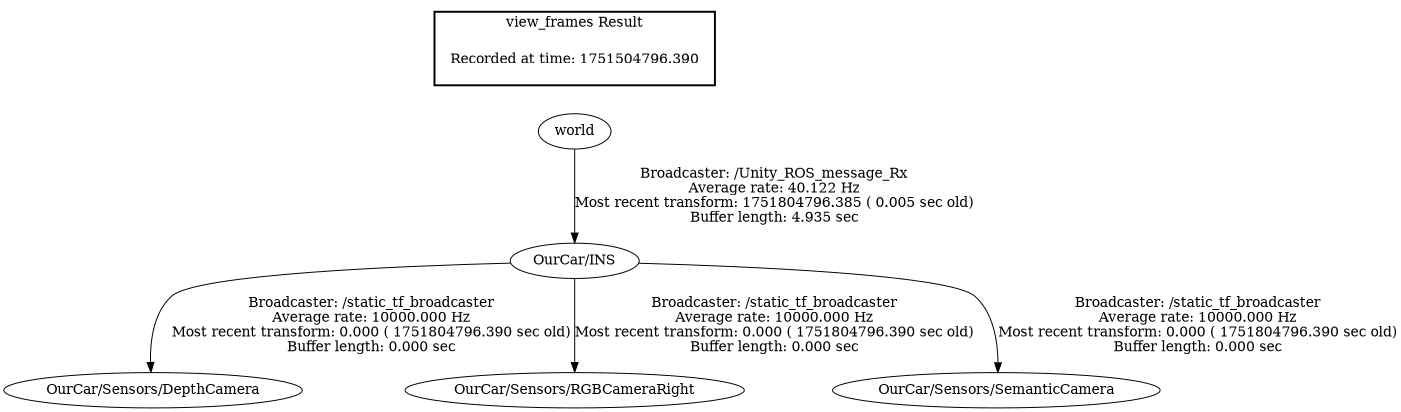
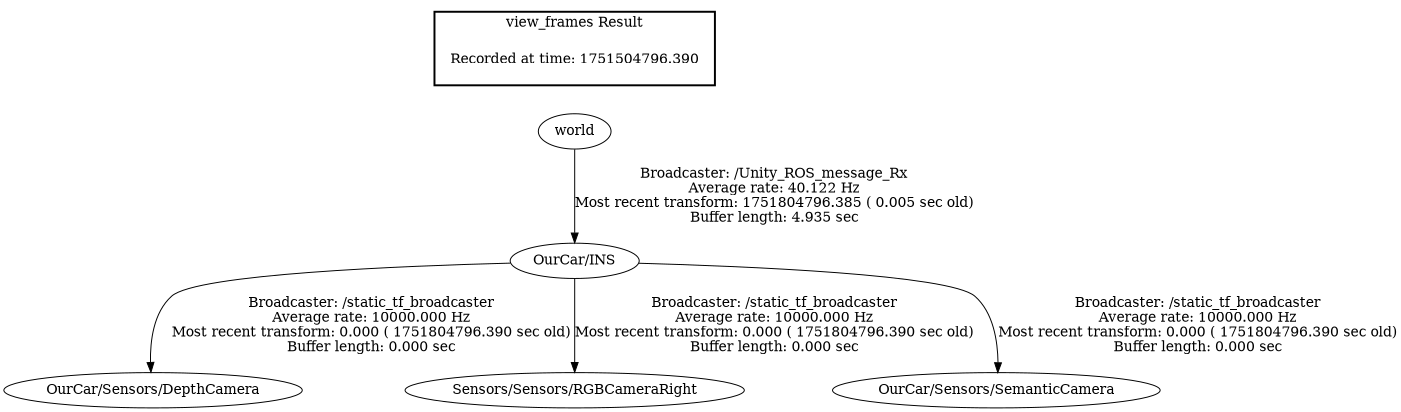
(575, 390) -> (575, 390)
